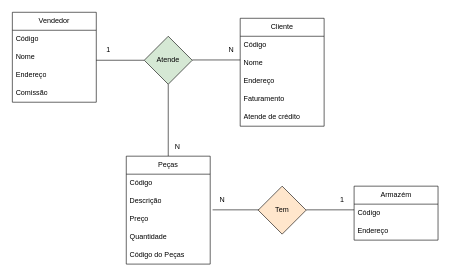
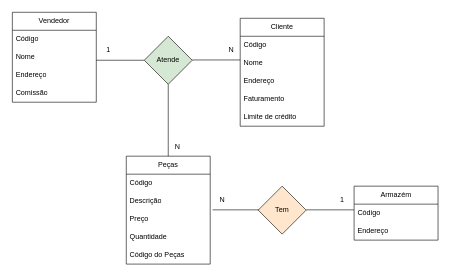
(275, 117) -> (273, 117)
